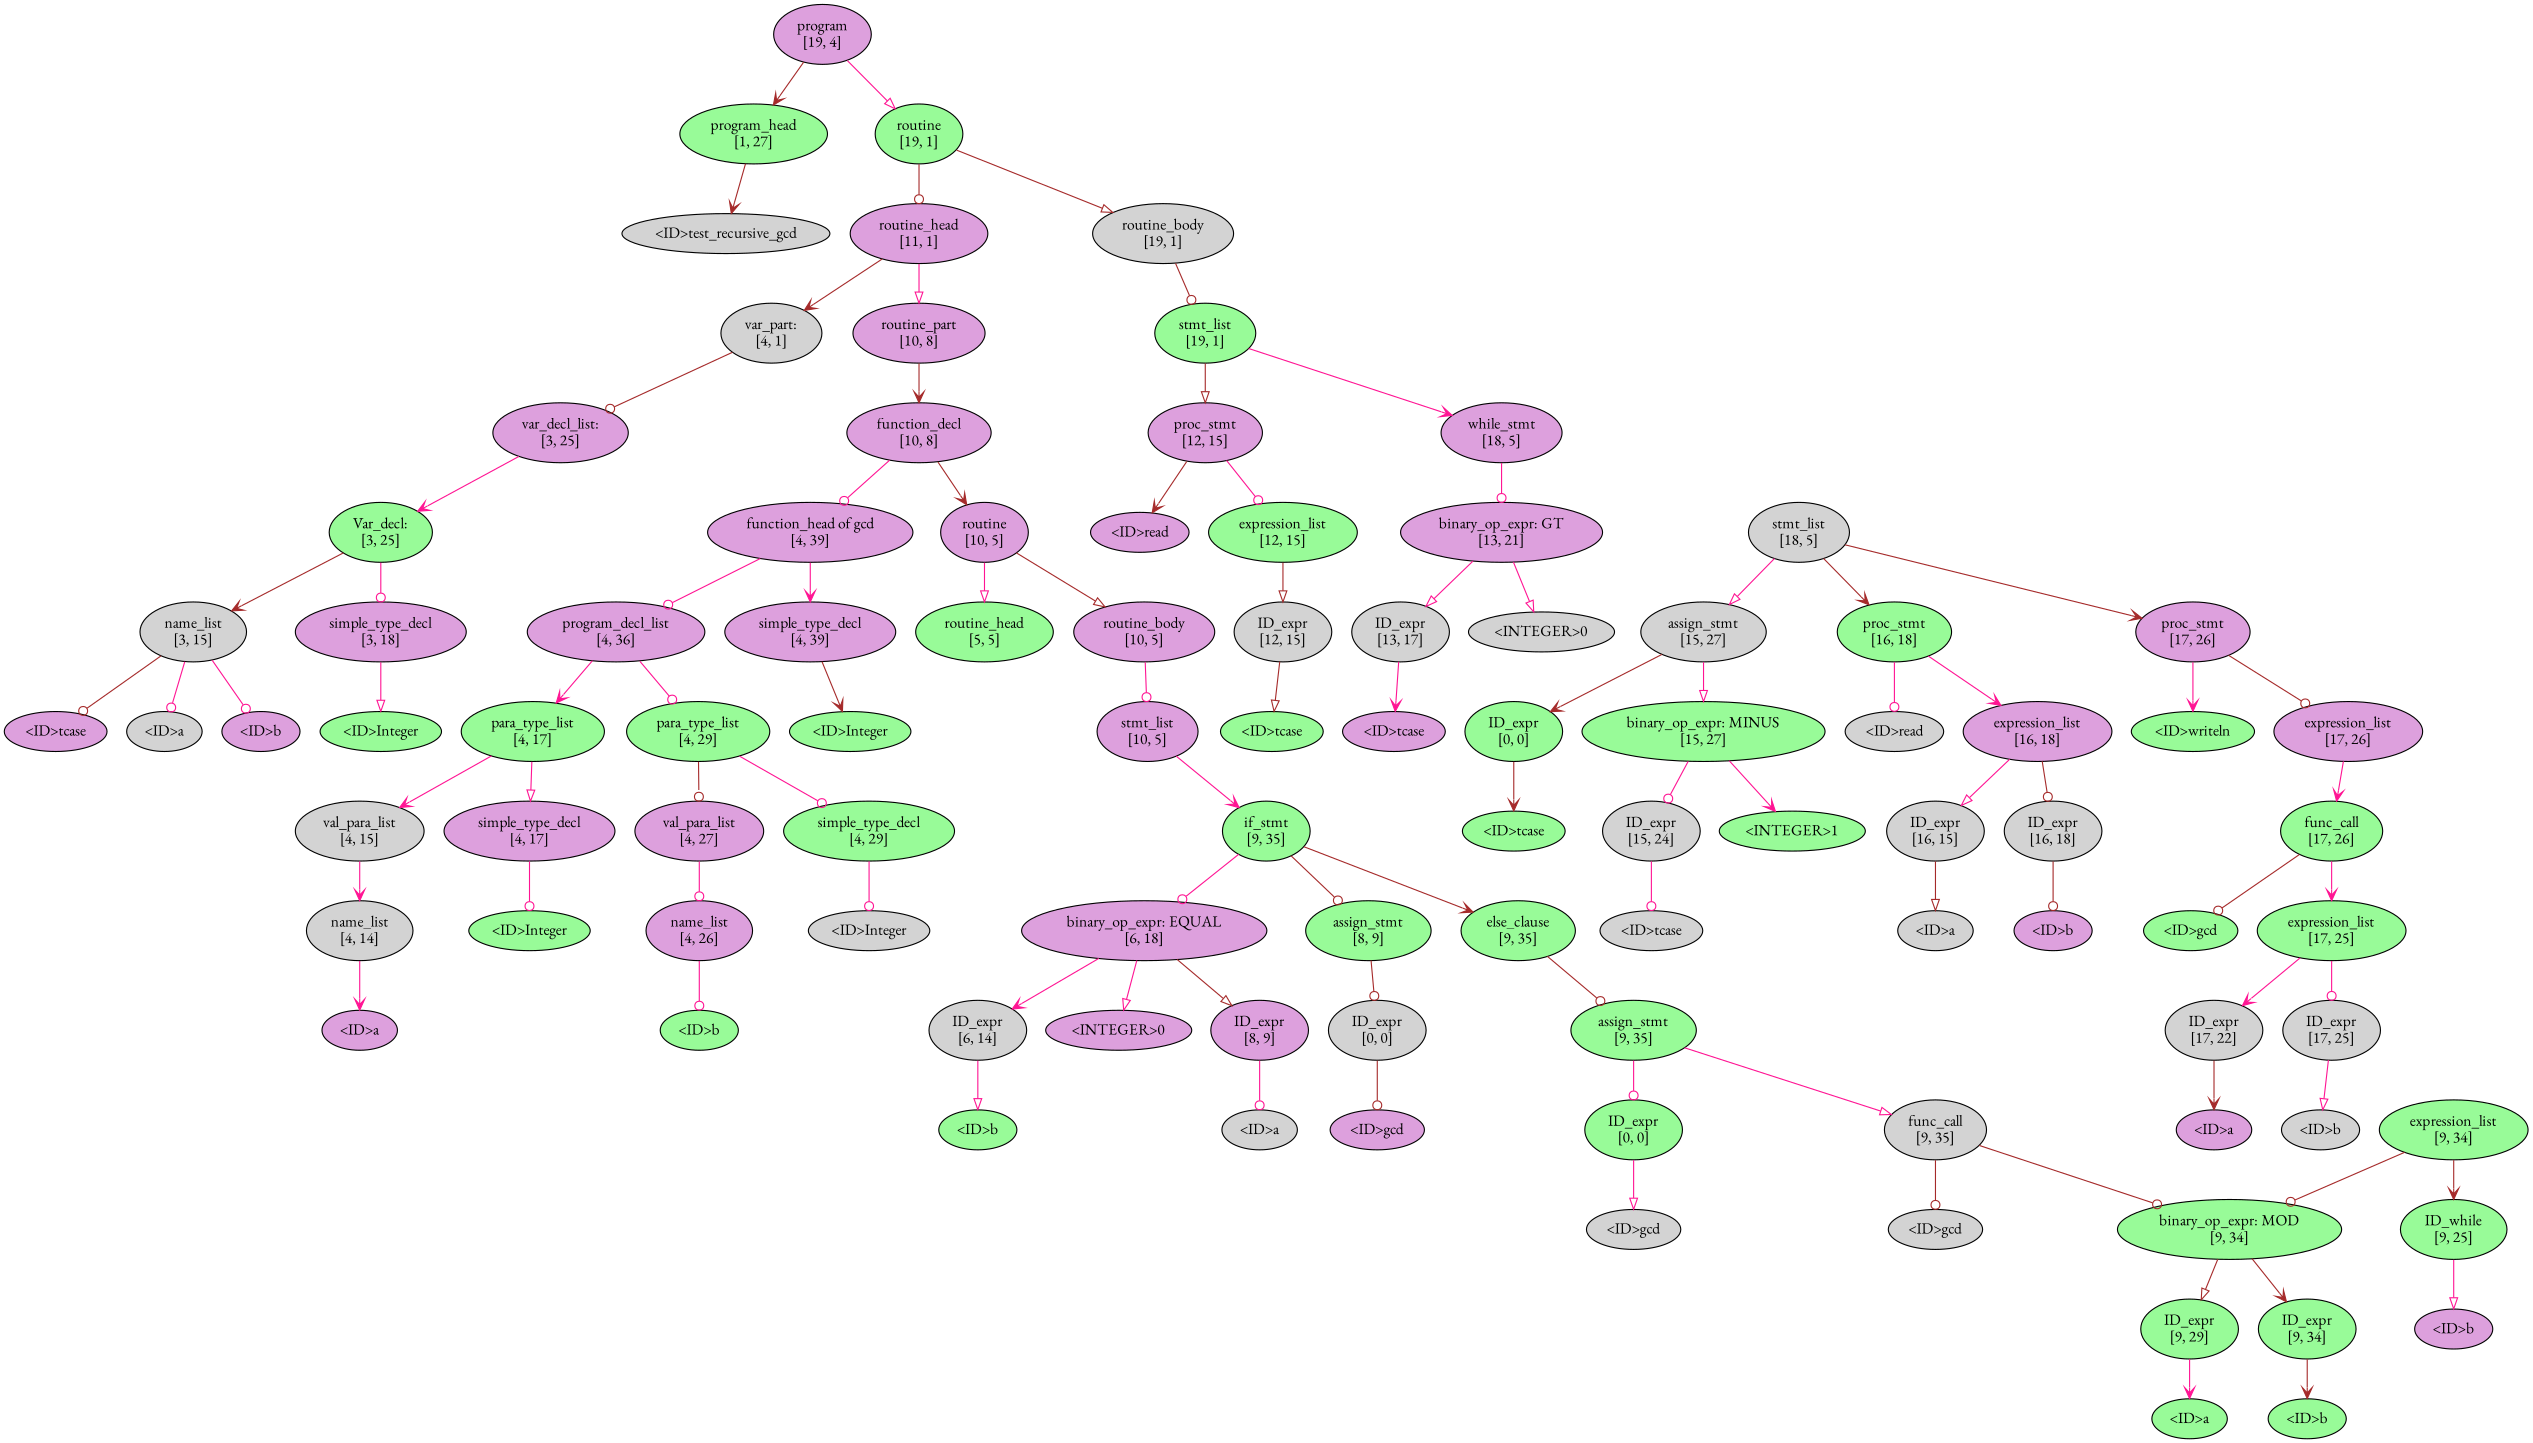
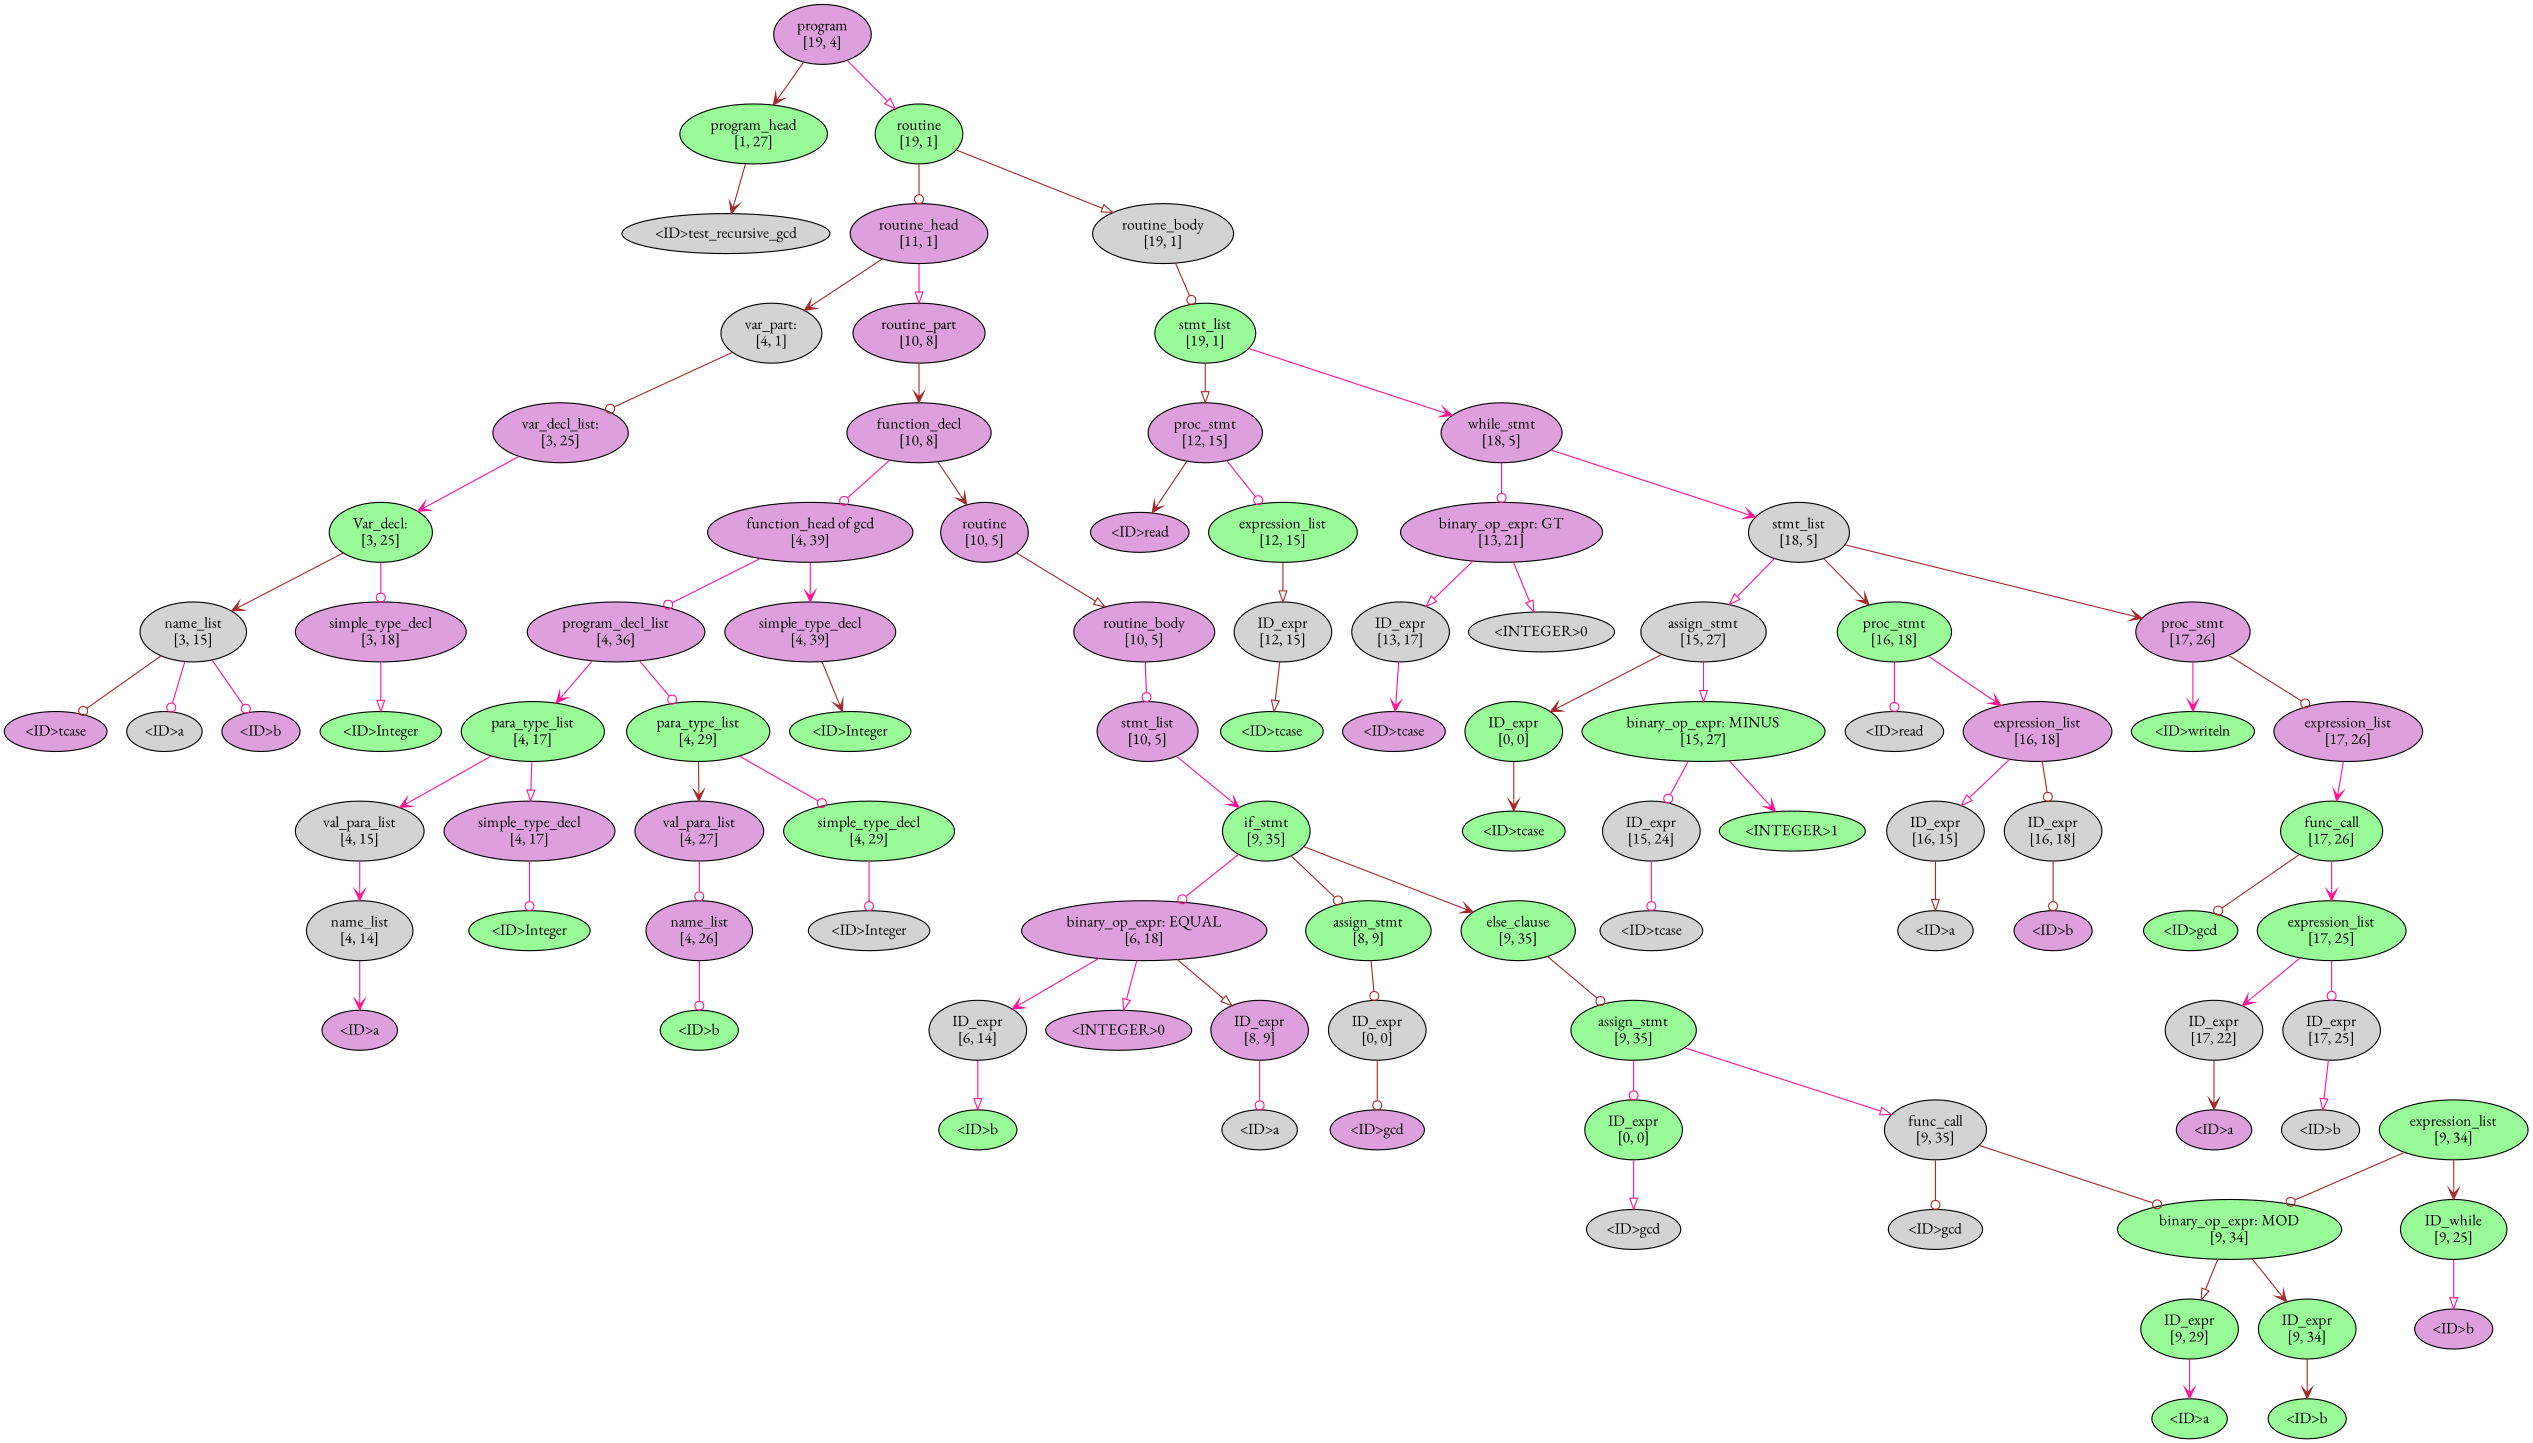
none -> (1648, 482)
(984, 632) -> none
(699, 776) -> (699, 776)
